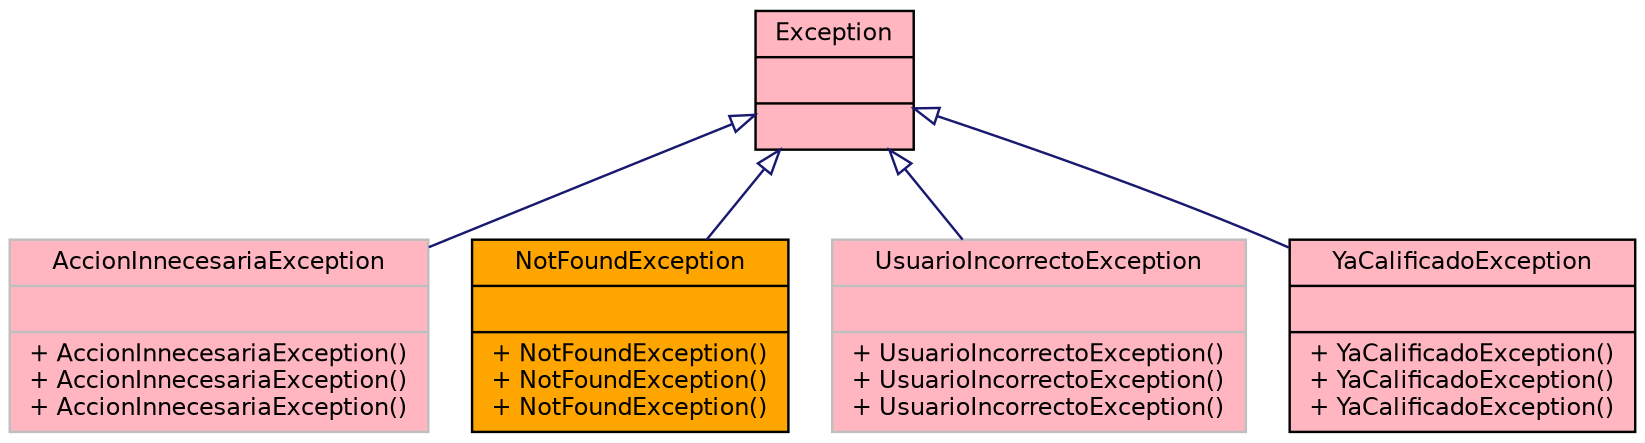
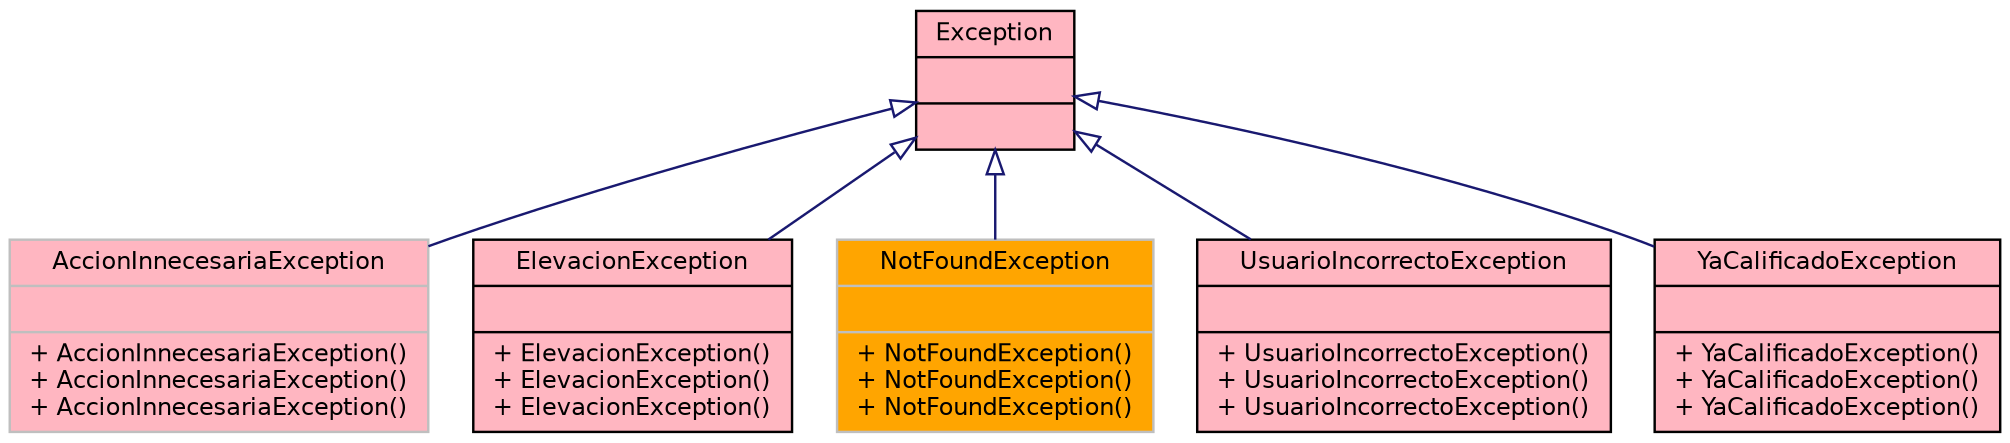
(630, 336) -> (995, 336)
none -> (633, 336)
(1039, 336) -> (1404, 336)
